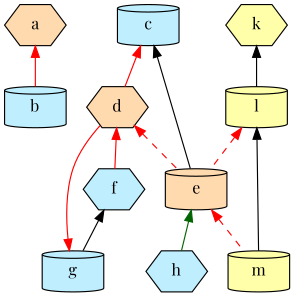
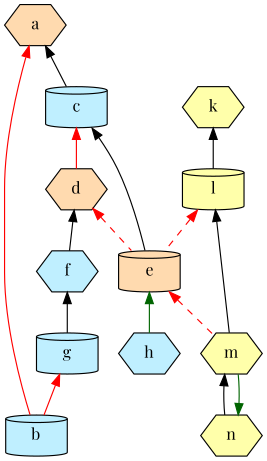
none -> (59, 71)
(115, 154) -> (71, 236)
(70, 178) -> (50, 400)
(259, 271) -> (231, 353)
none -> (231, 436)
